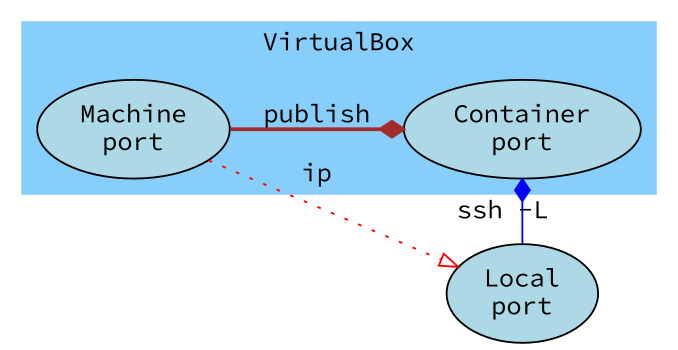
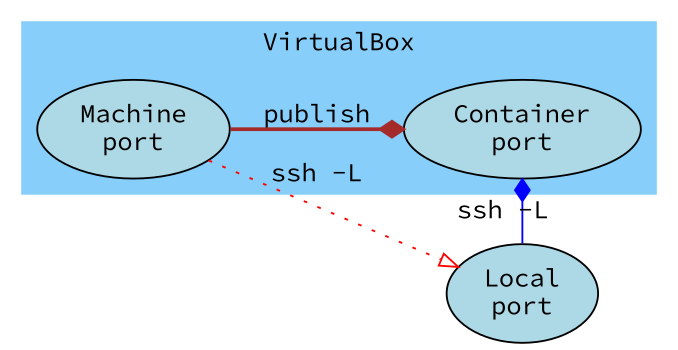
(317, 174) -> (317, 174)
